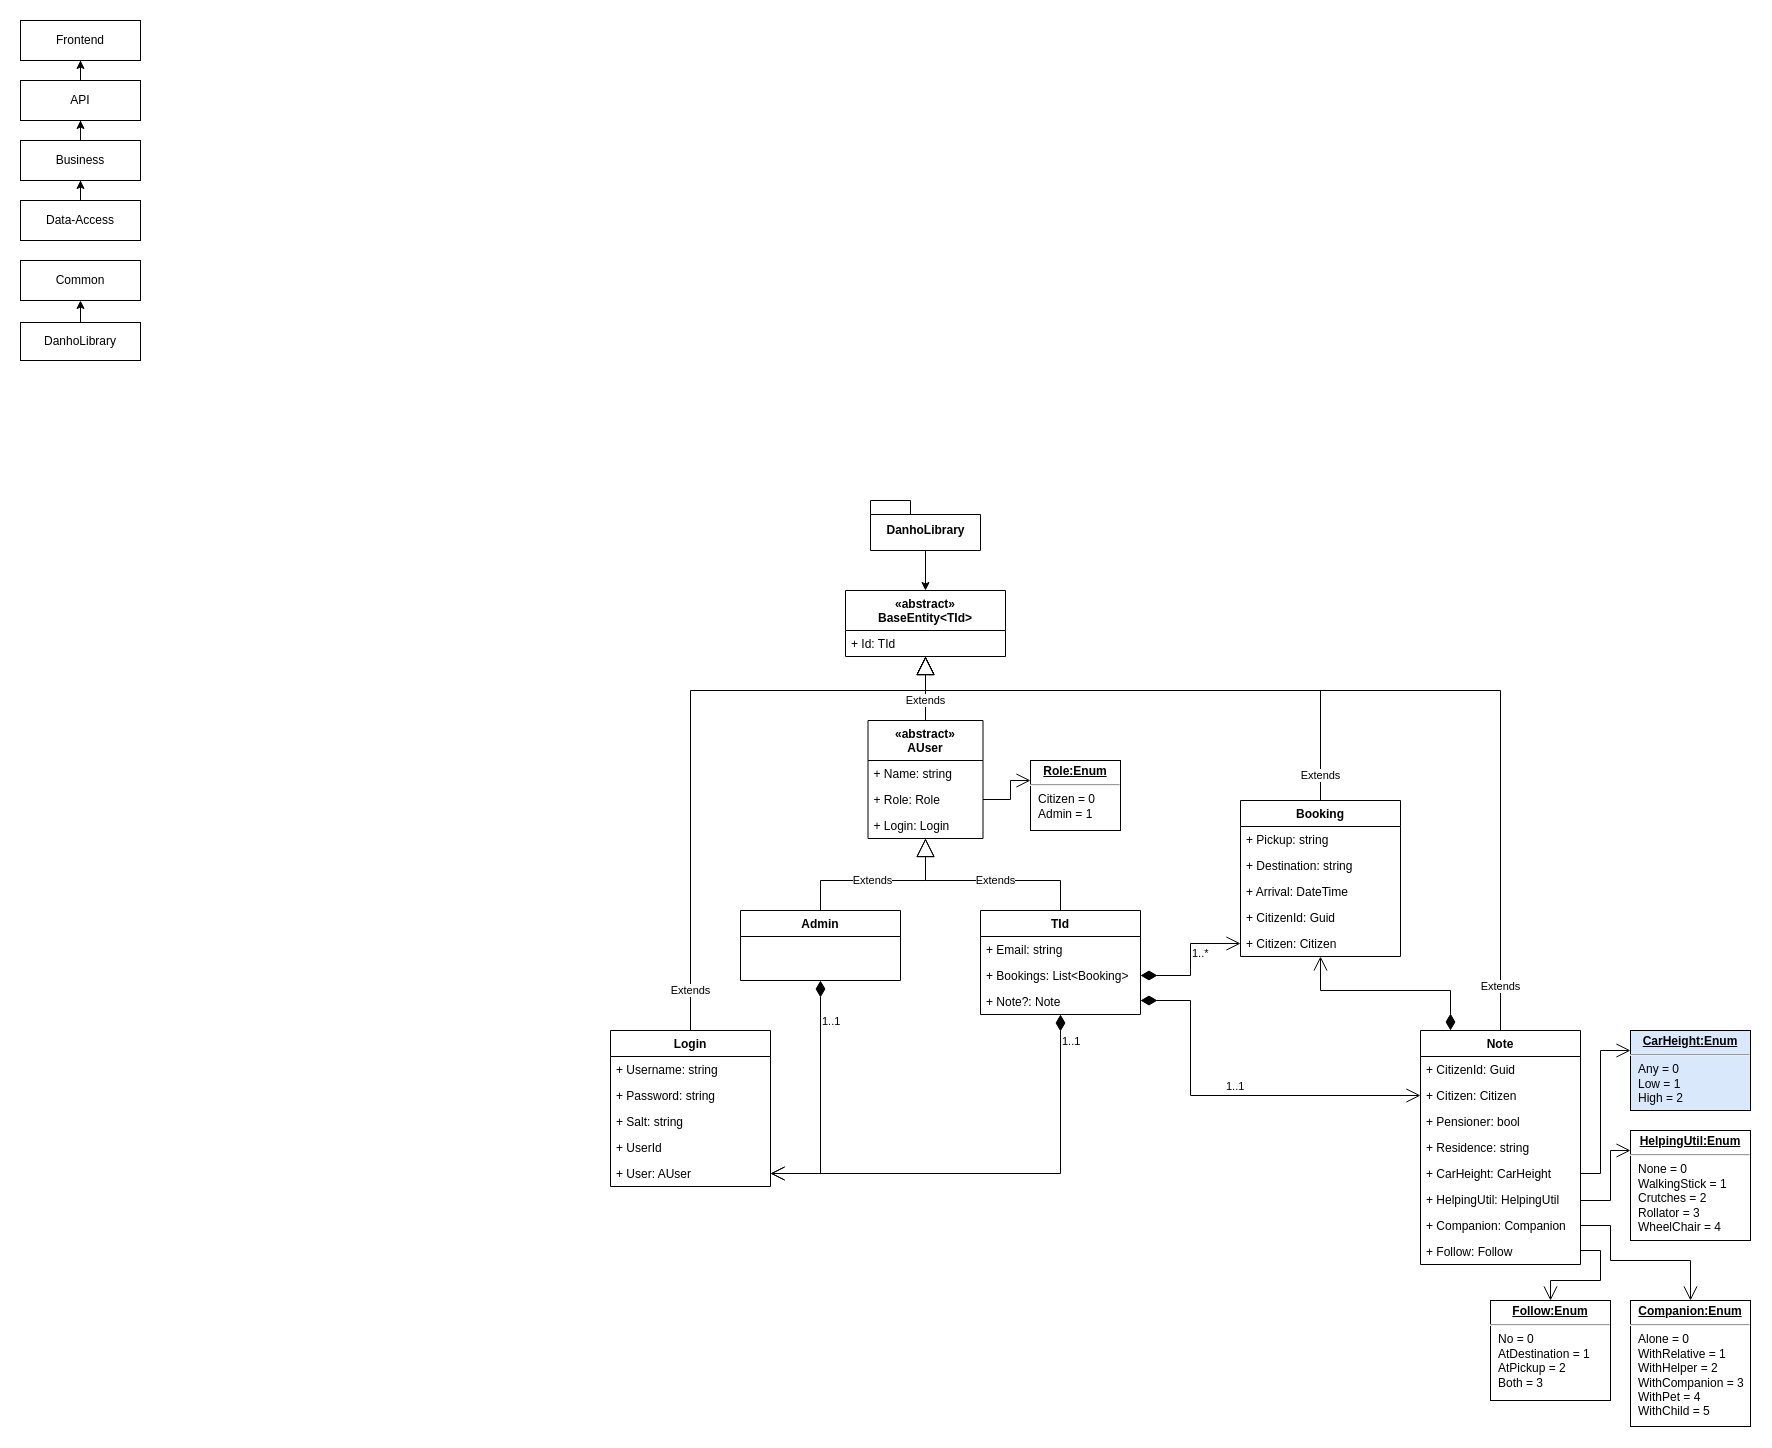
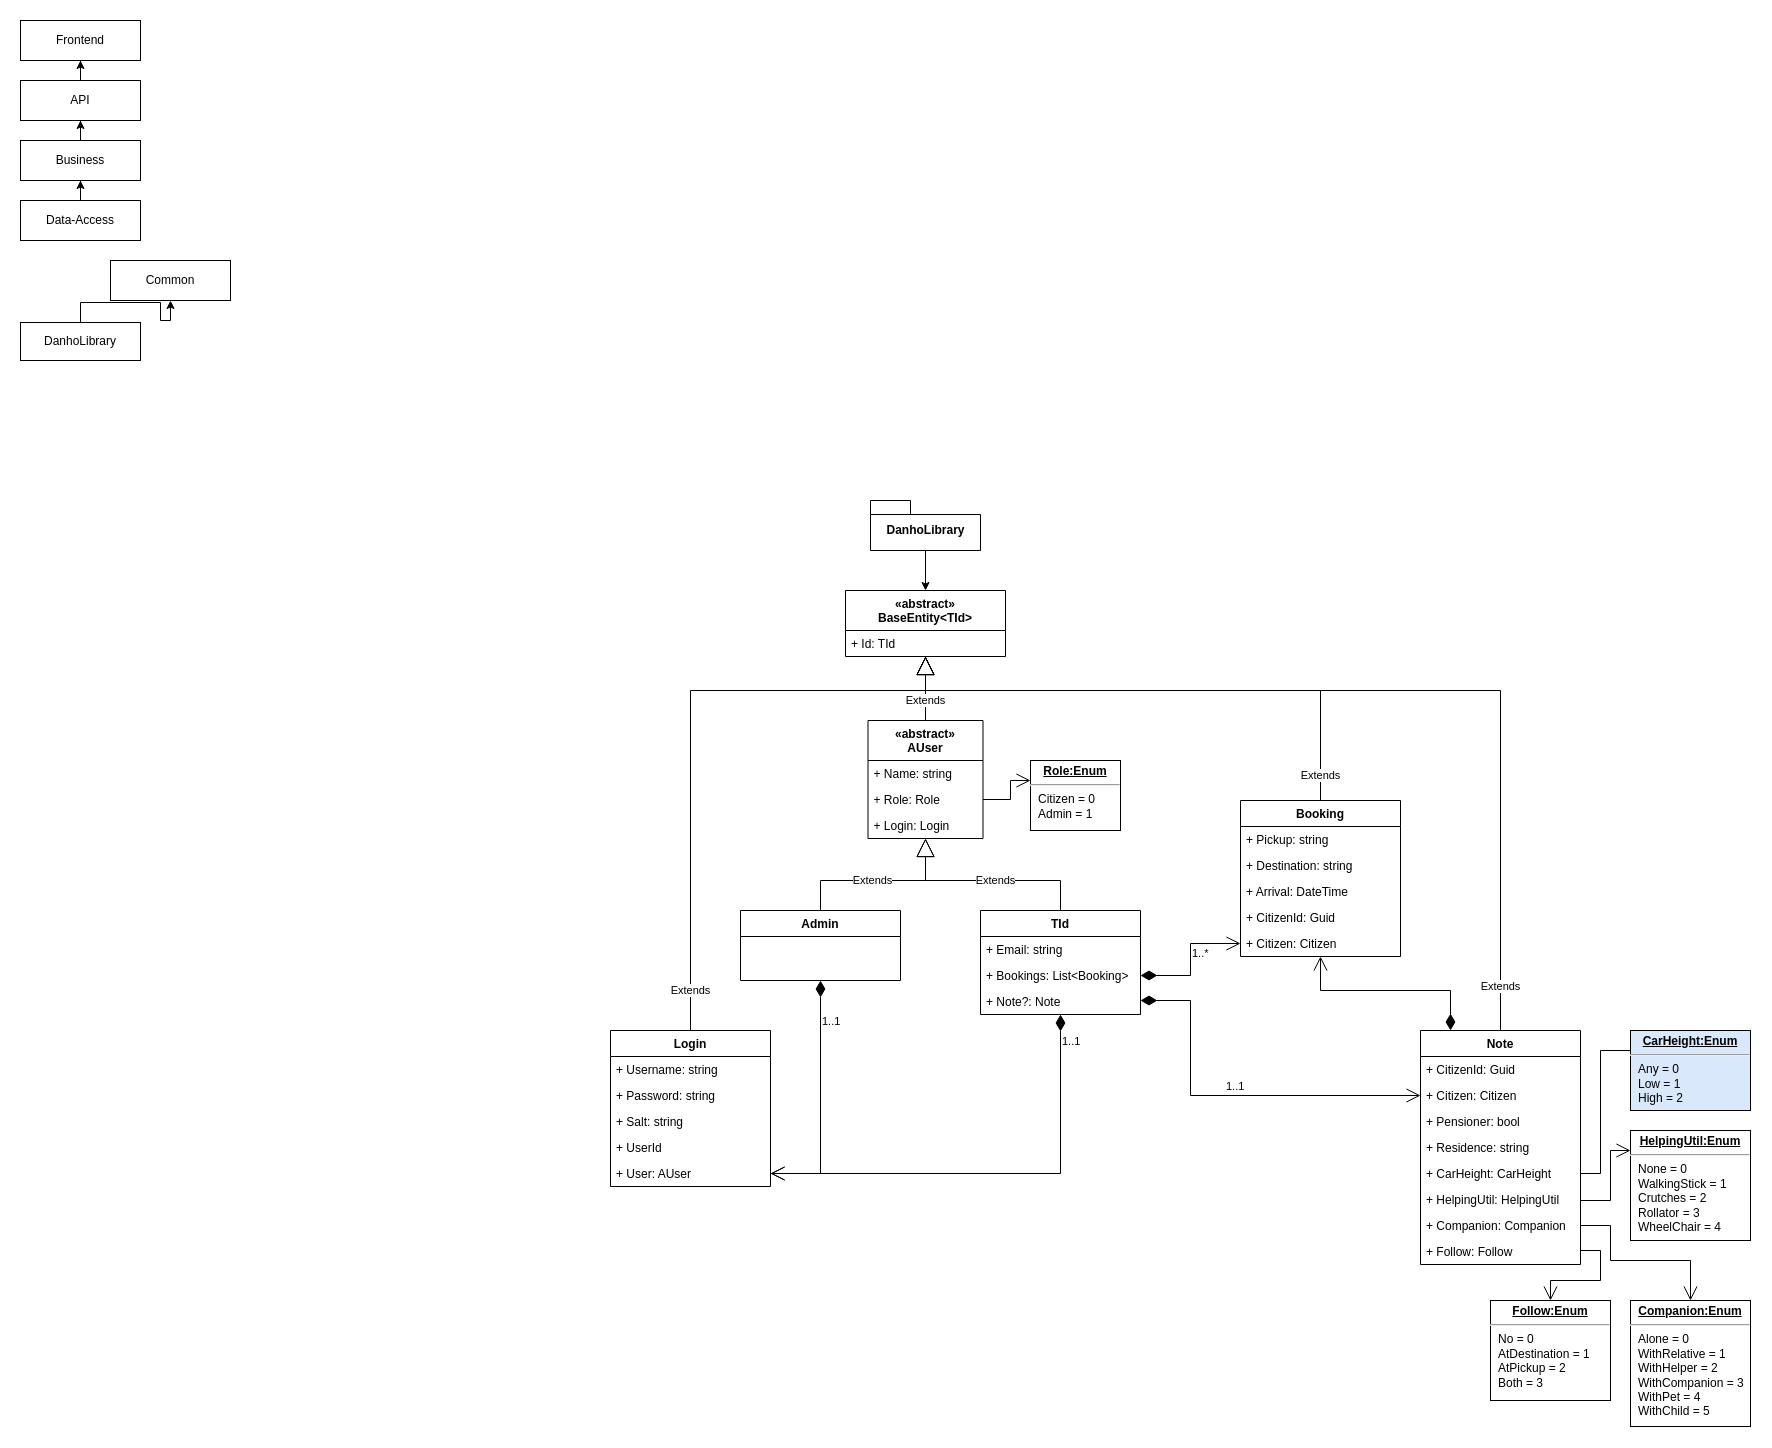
(81, 281) -> (171, 281)
(1625, 1051) -> (1625, 1051)
